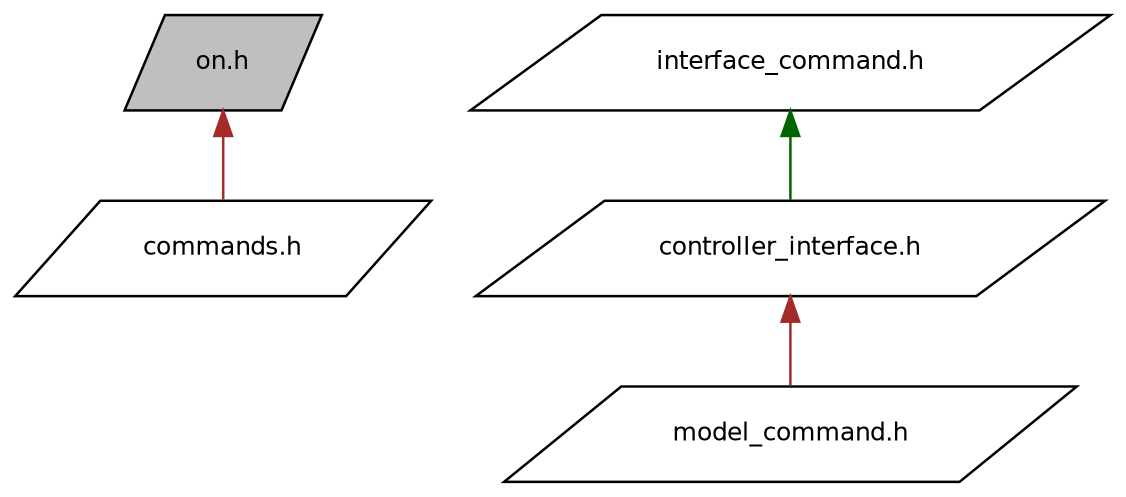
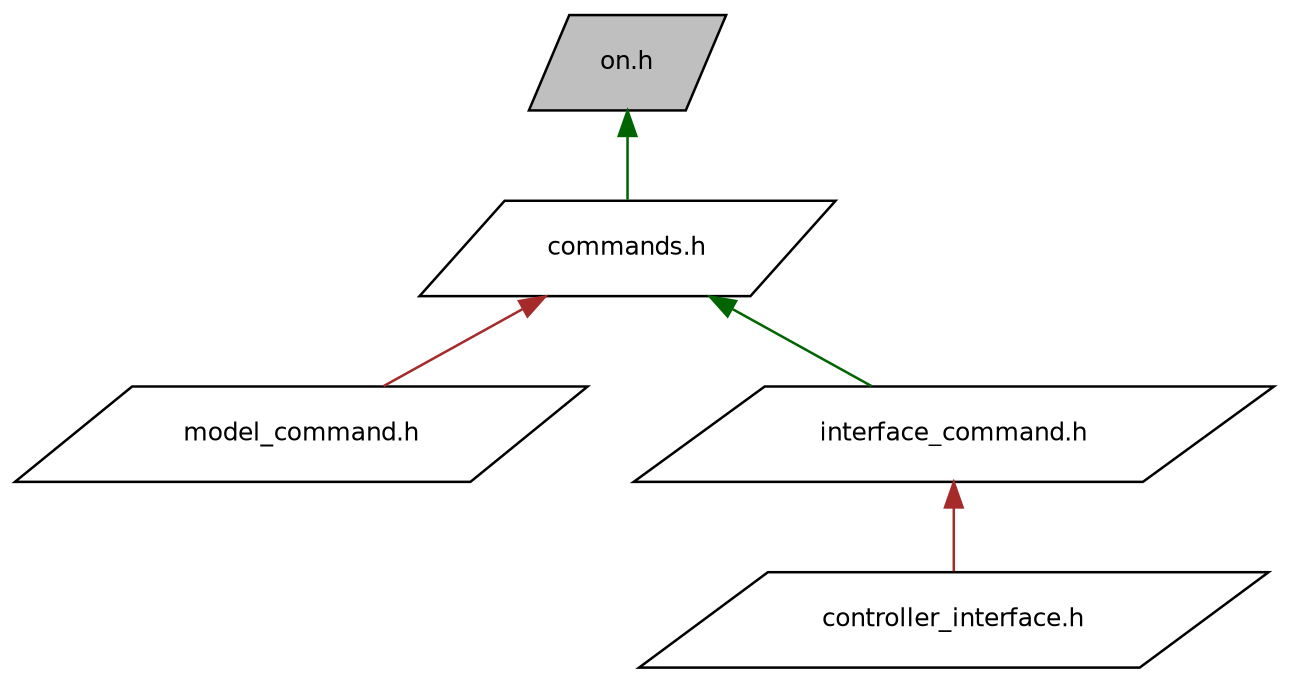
(223, 168) -> (628, 168)
(790, 168) -> (954, 540)
none -> (802, 348)
(790, 354) -> (453, 348)
